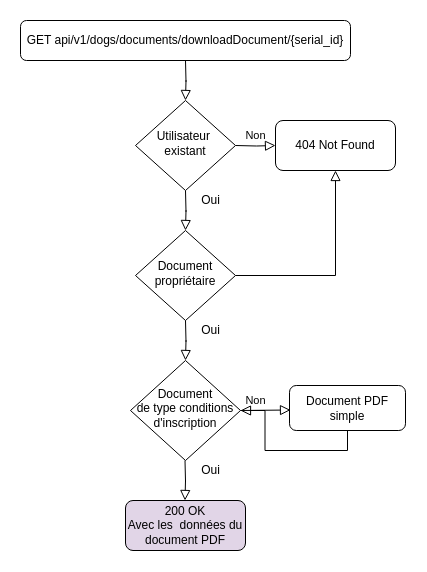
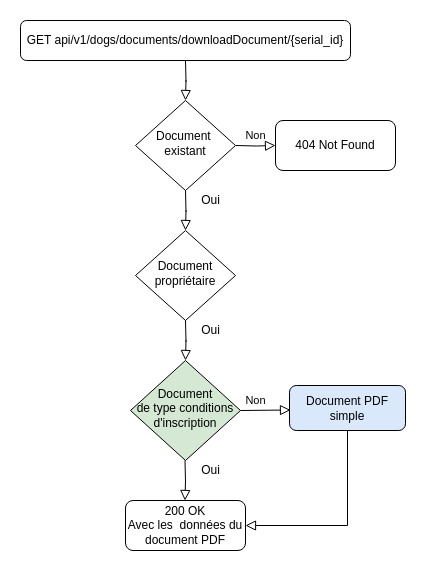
(186, 144) -> (186, 144)
(333, 276) -> none
(348, 408) -> (348, 408)
(186, 411) -> (186, 411)
(288, 451) -> (341, 526)
(186, 526) -> (186, 526)
